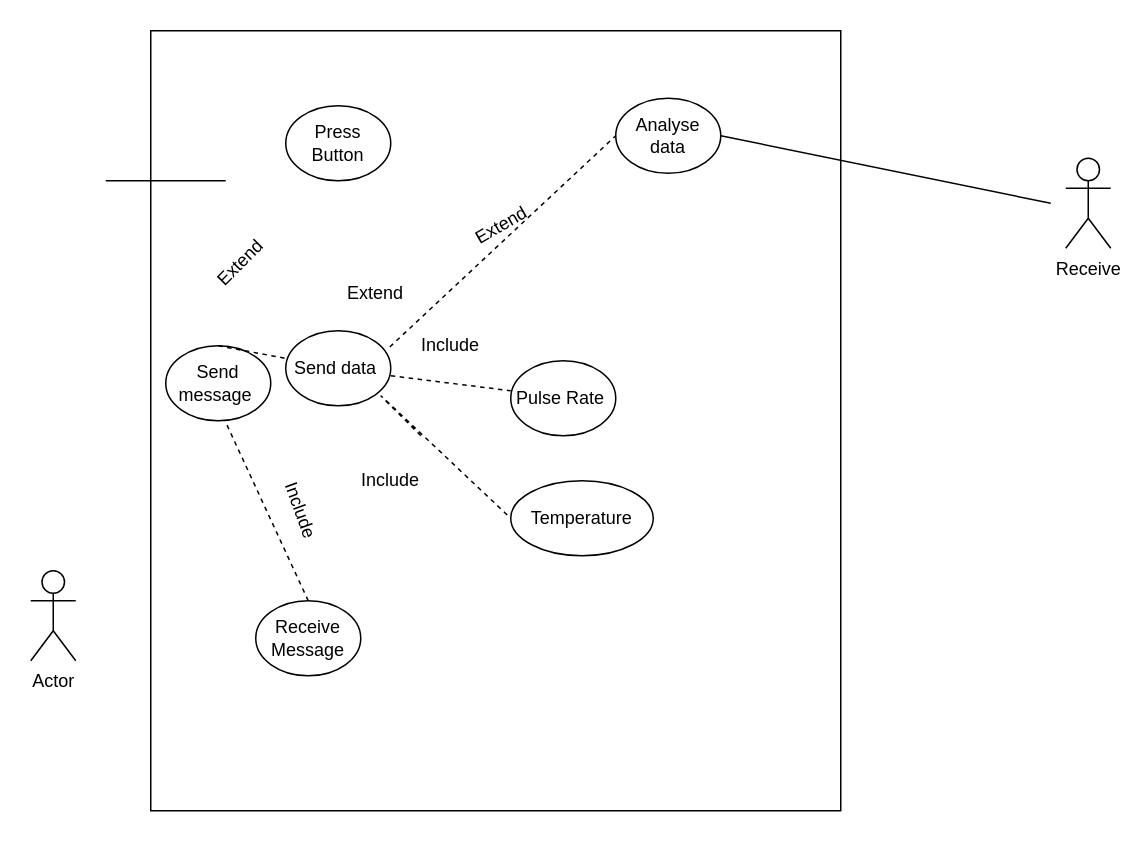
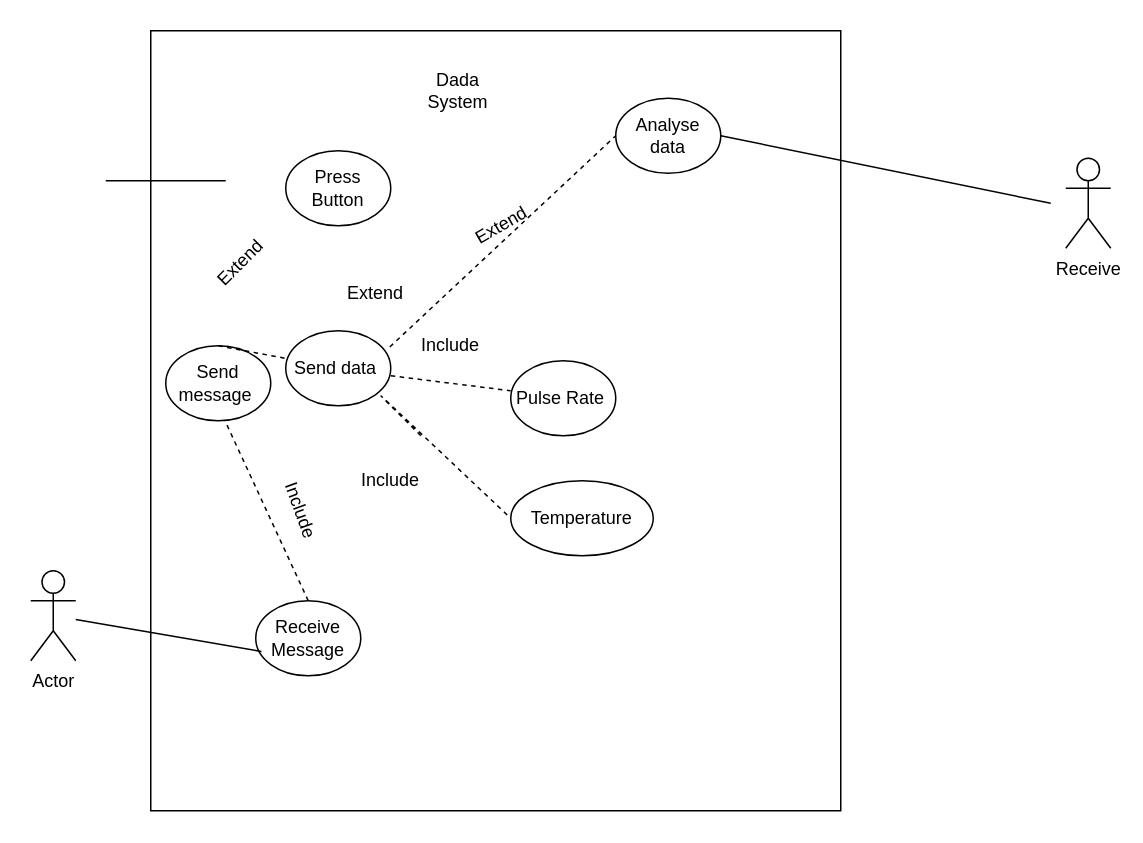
none -> (458, 91)
(338, 143) -> (338, 188)
none -> (169, 636)
